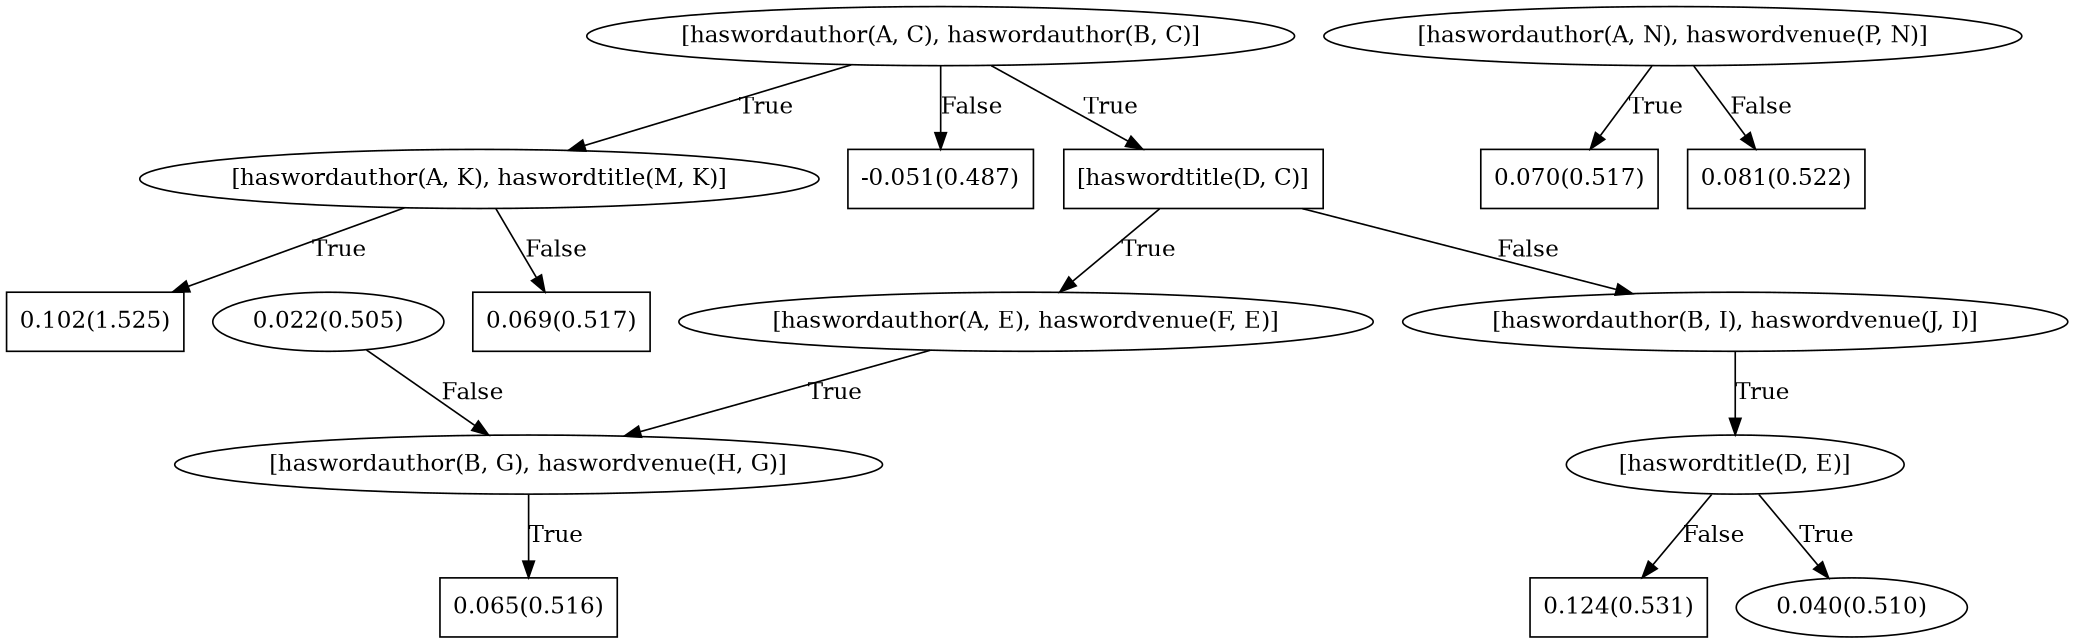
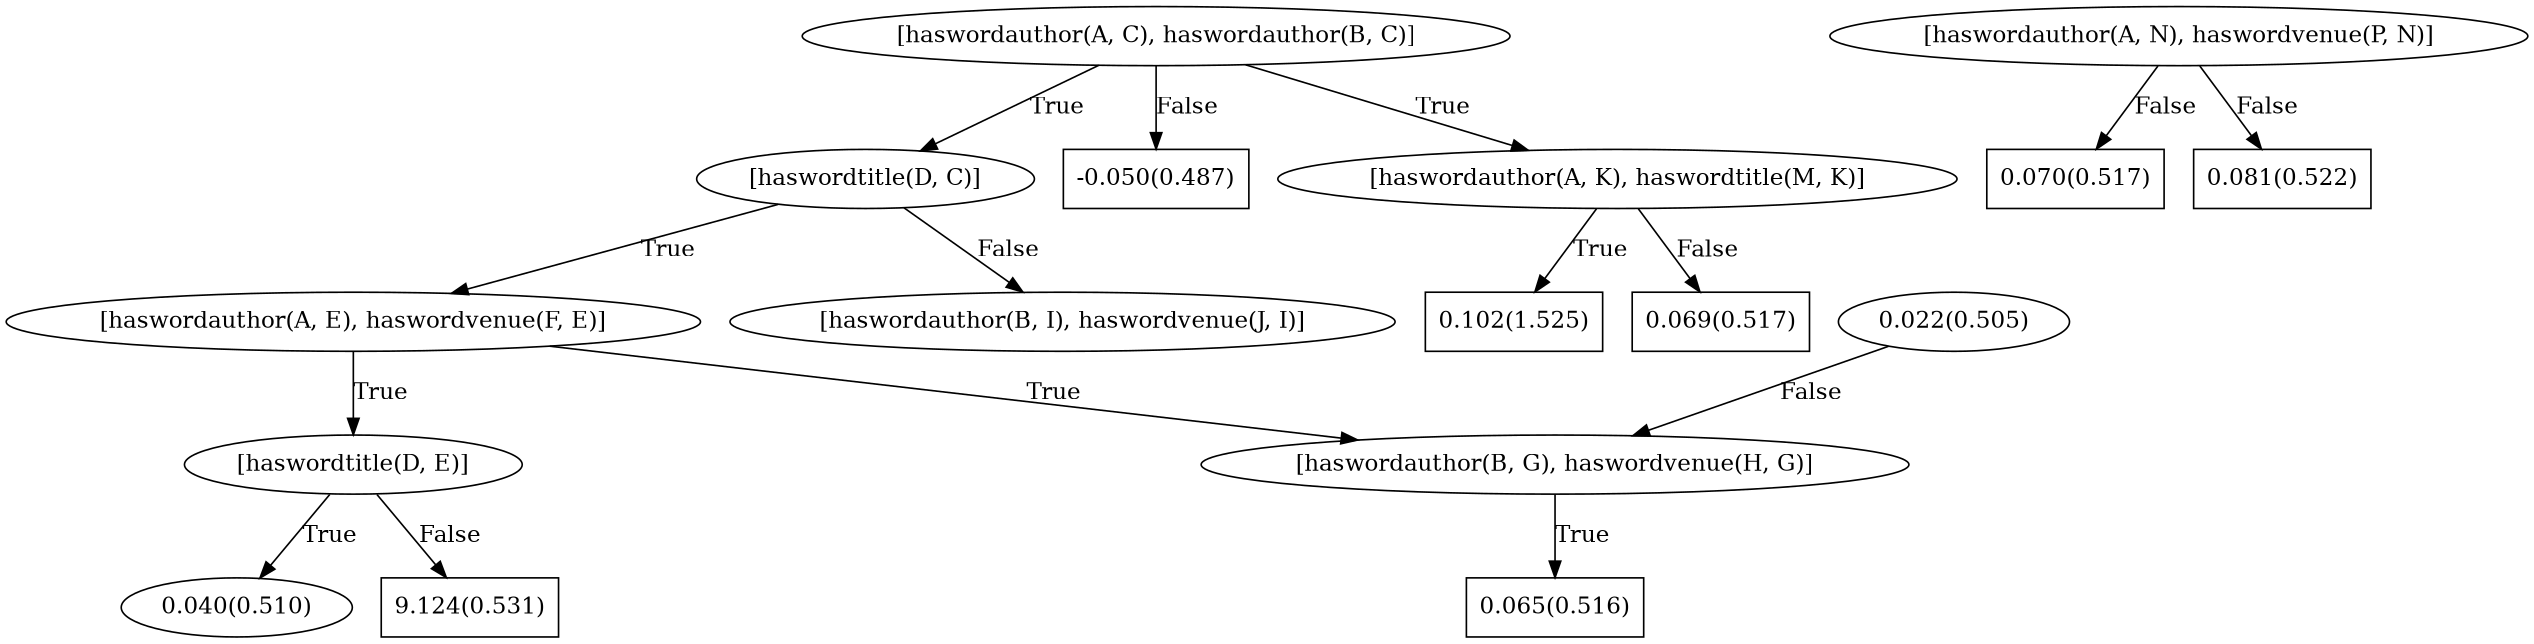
(1656, 108) -> (2166, 108)
(941, 179) -> (1156, 179)
(1193, 179) -> (866, 179)
(1735, 385) -> (353, 385)
(1619, 607) -> (470, 607)
